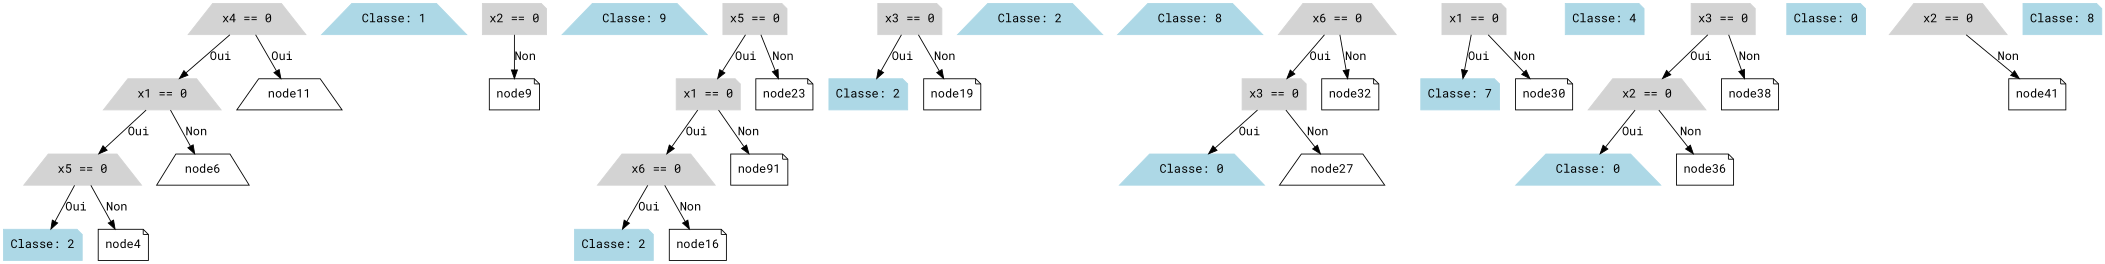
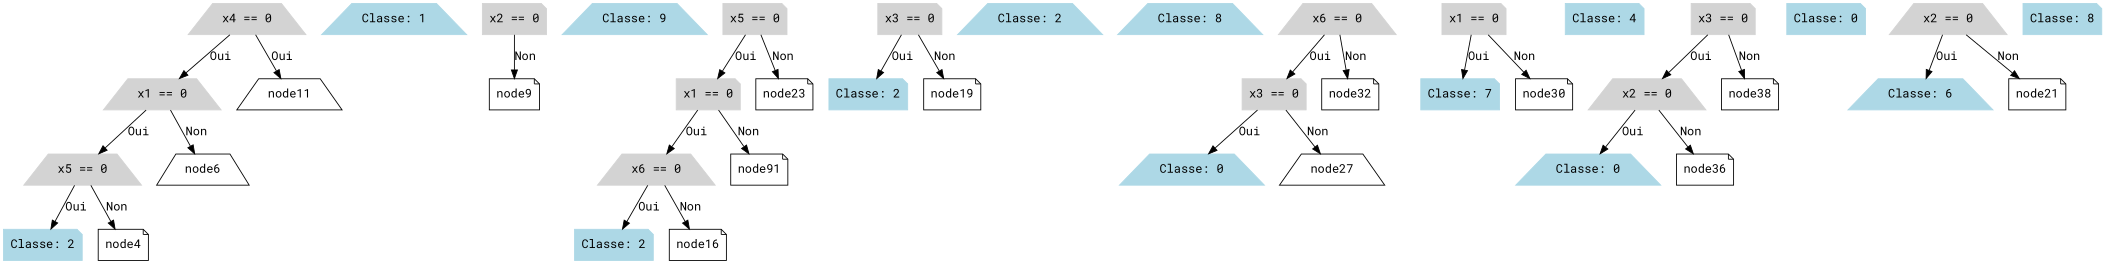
none -> (1920, 94)
(2037, 94) -> (2037, 94)
